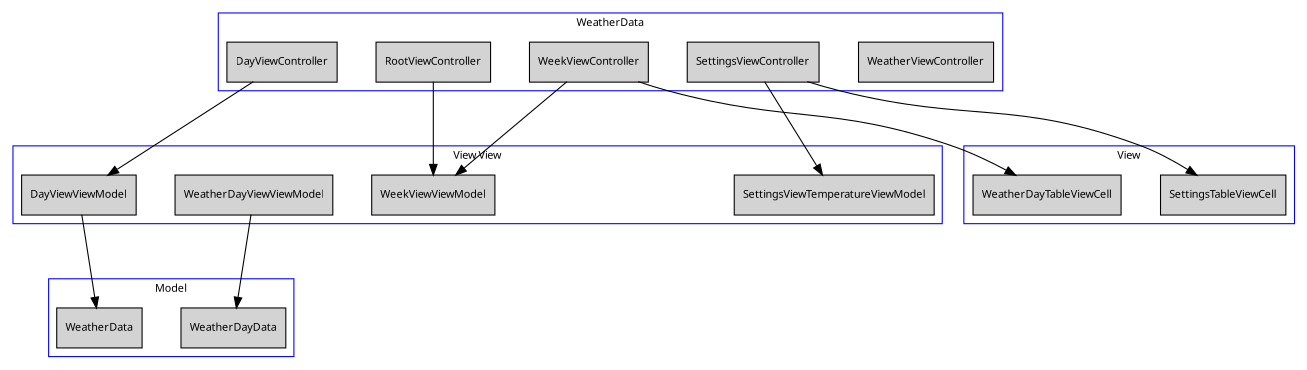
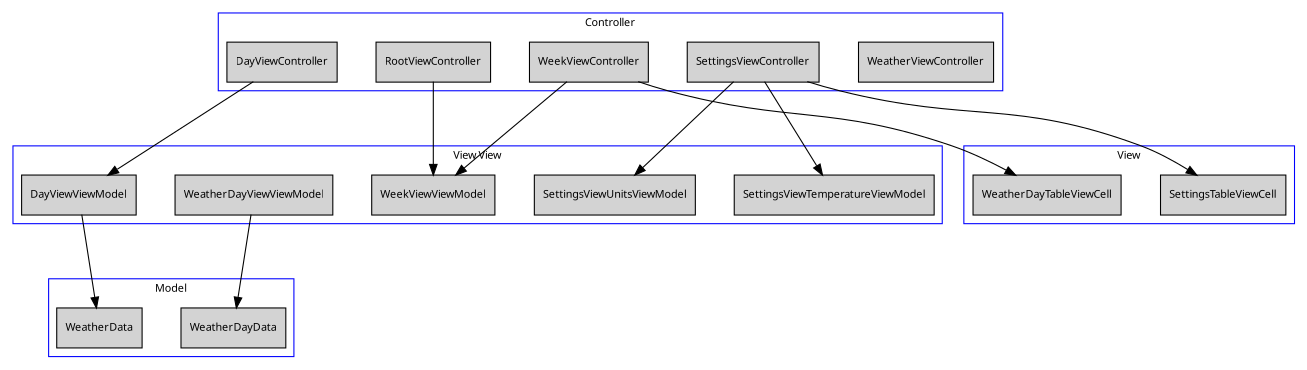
(611, 23) -> (611, 23)
none -> (615, 195)
